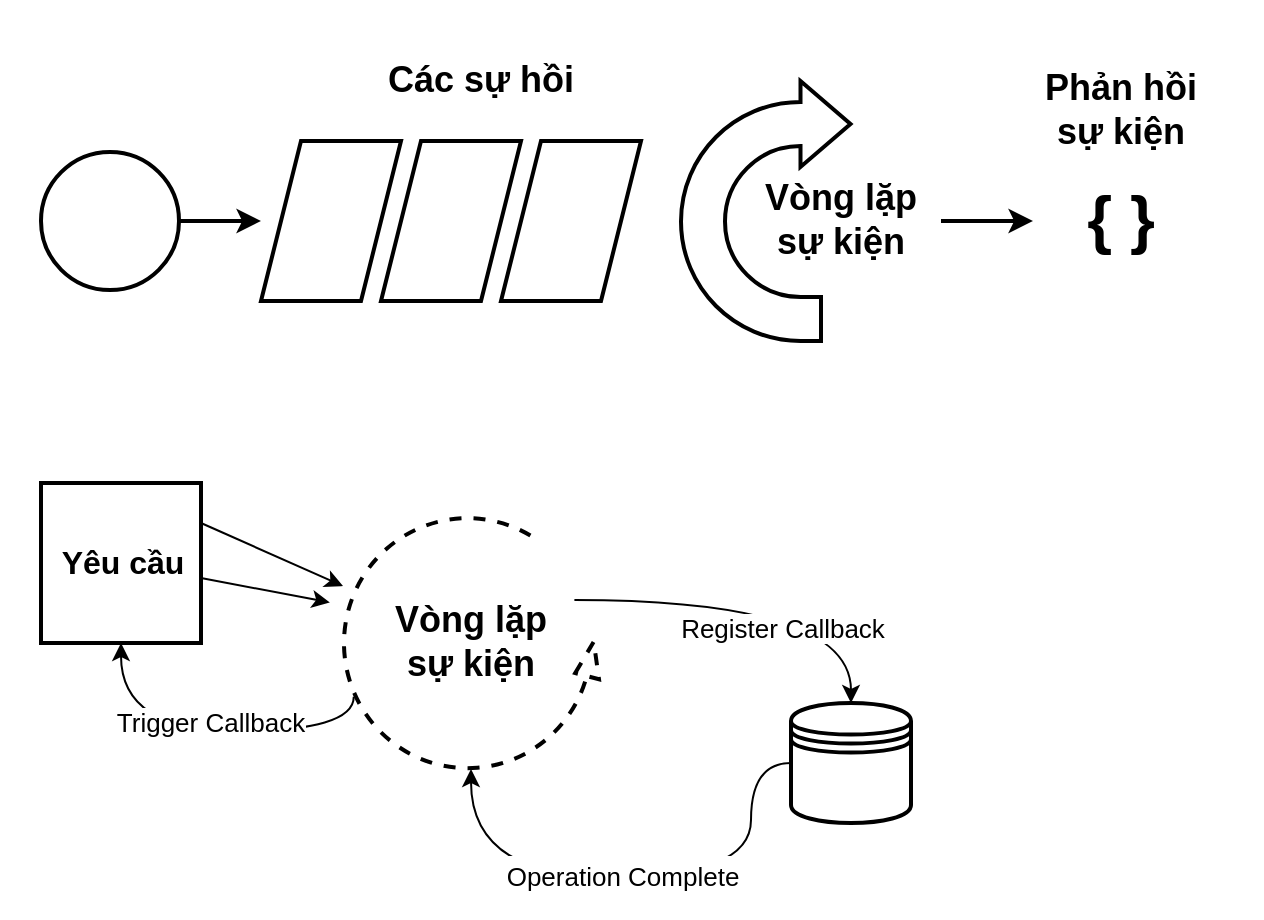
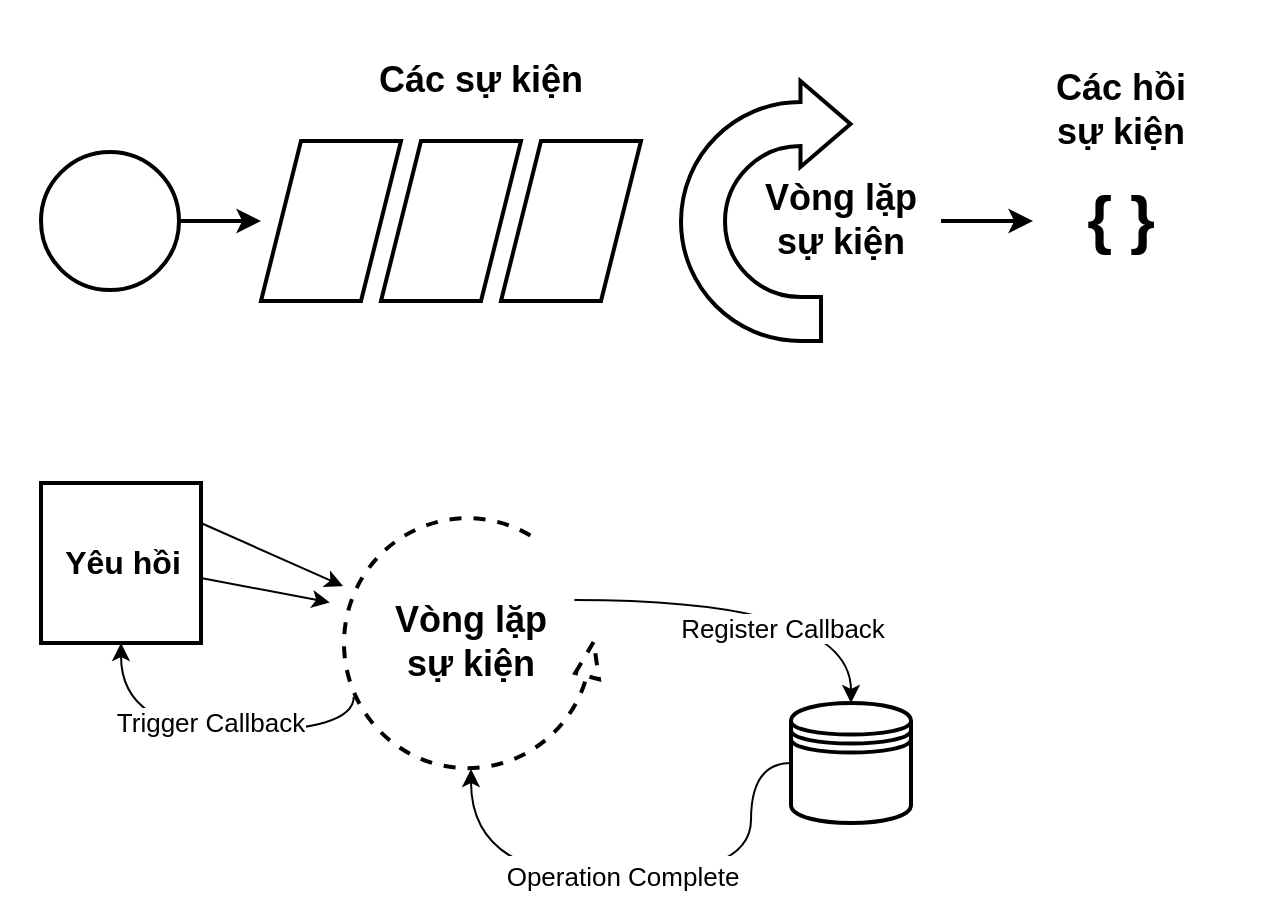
(482, 81) -> (482, 81)
(1122, 111) -> (1122, 111)
(124, 563) -> (124, 563)
